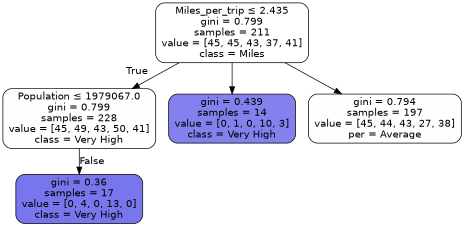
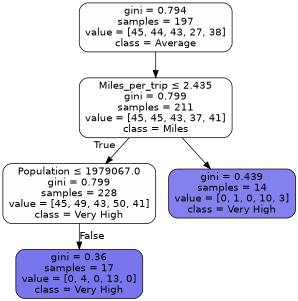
(310, 77) -> (156, 61)
(385, 134) -> (156, 43)
